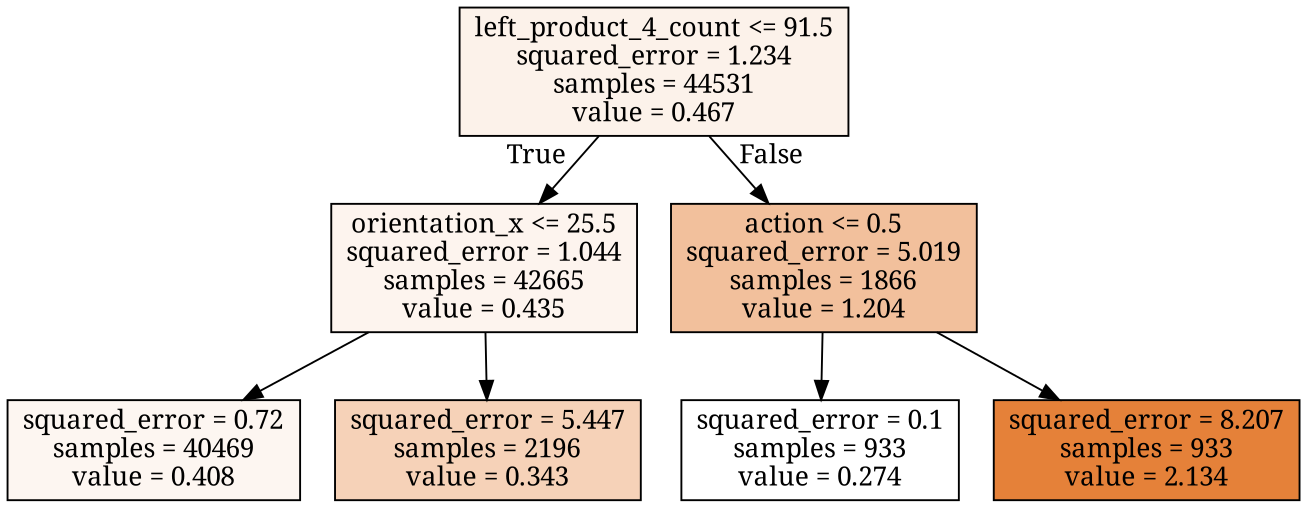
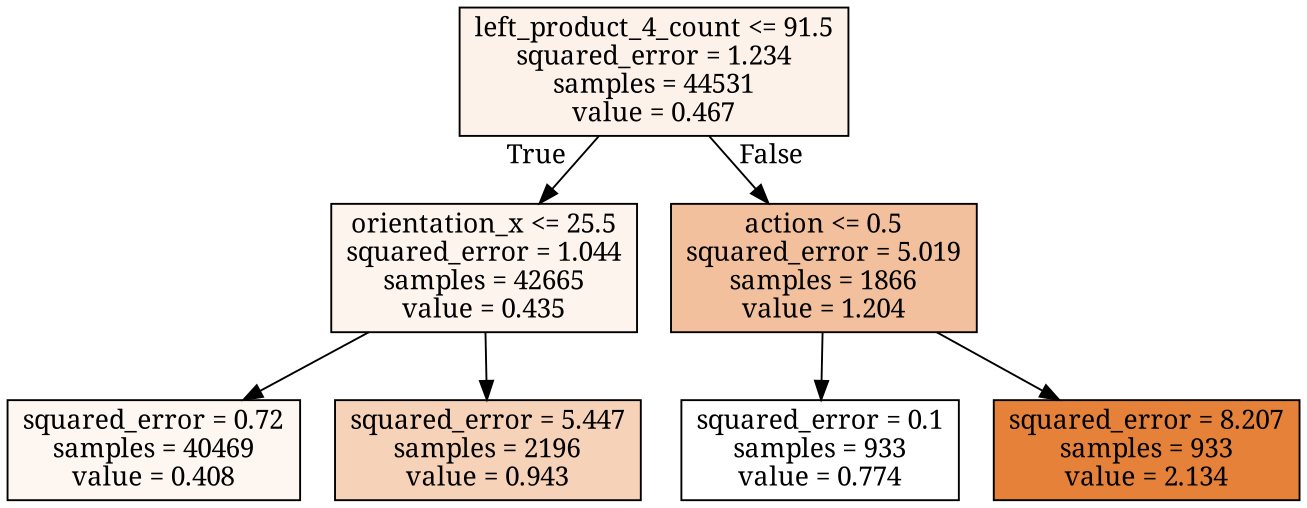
(488, 450) -> (488, 450)
(820, 450) -> (820, 450)
